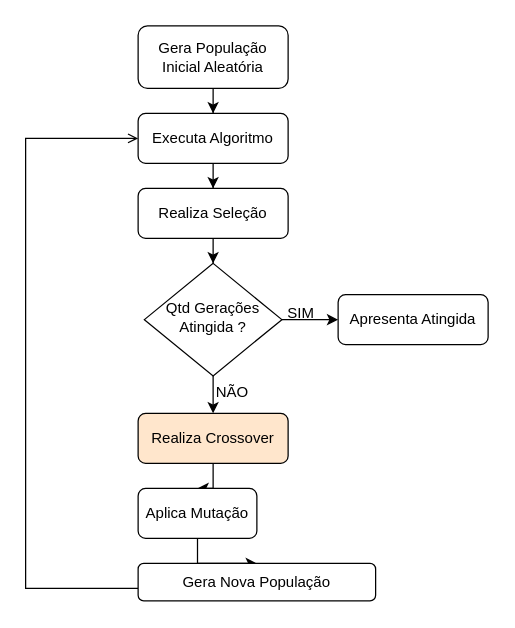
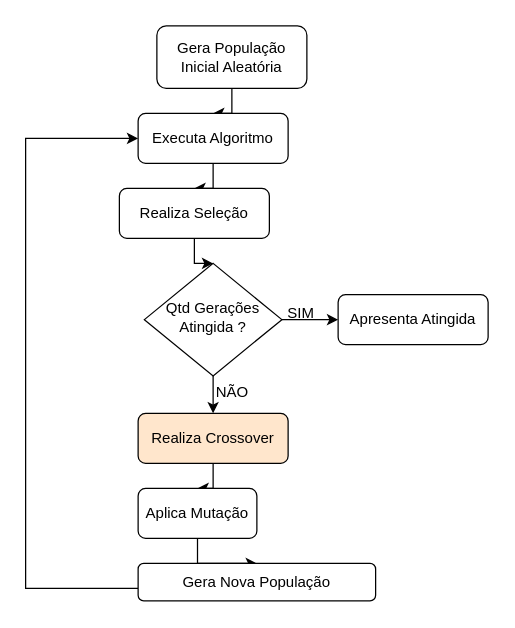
(213, 57) -> (232, 57)
(130, 138) -> (128, 138)
(213, 213) -> (194, 213)
